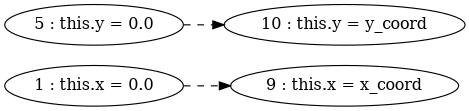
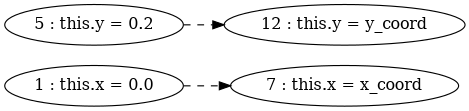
(94, 25) -> (94, 25)
(345, 25) -> (345, 25)
(345, 86) -> (345, 86)
